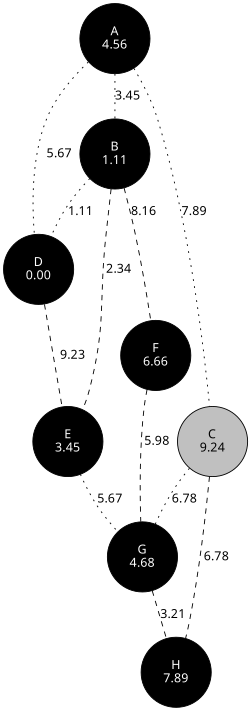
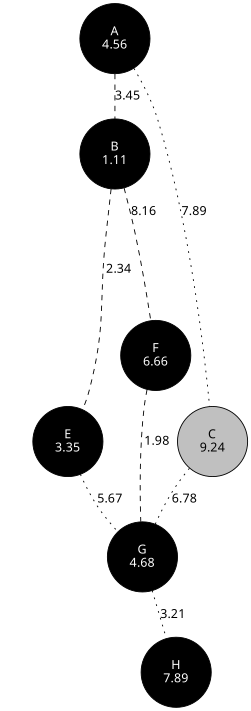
(115, 96) -> (115, 96)
(39, 269) -> none
(68, 442) -> (68, 442)
(157, 442) -> (157, 442)
(200, 558) -> none
(159, 614) -> (159, 614)
